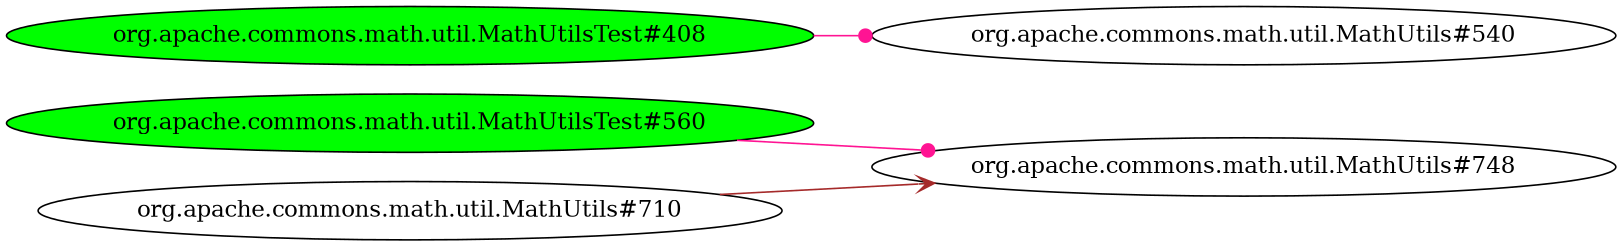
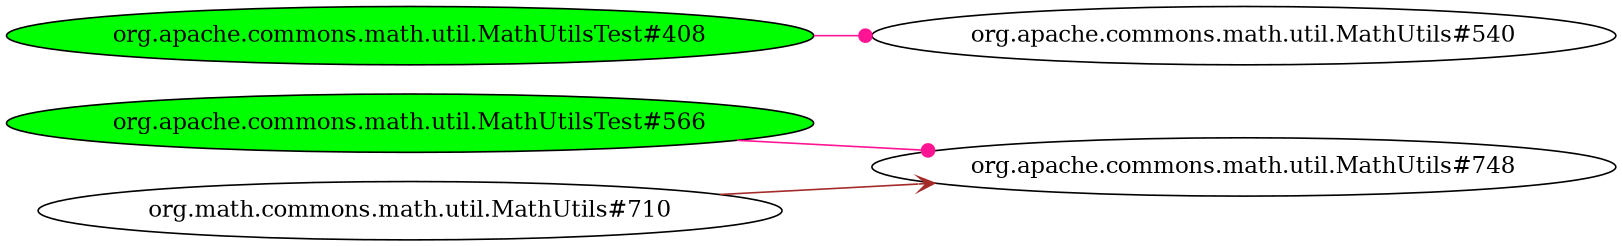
(410, 123) -> (410, 123)
(410, 211) -> (410, 211)
